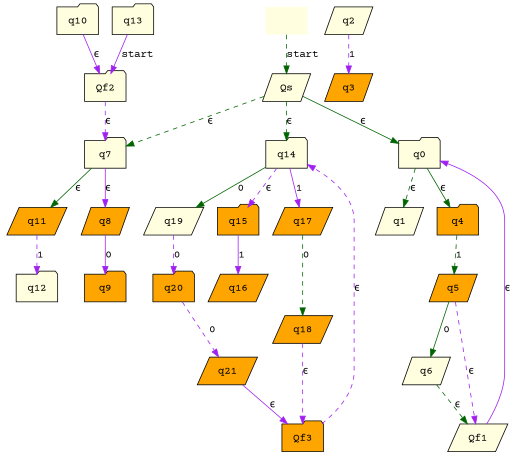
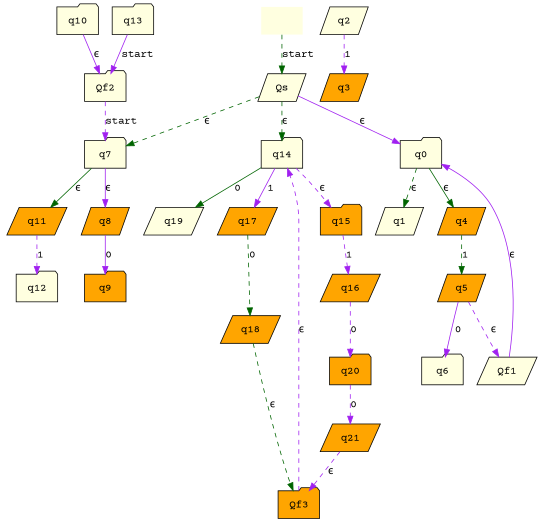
(347, 118) -> (345, 118)
(108, 121) -> (121, 121)
(458, 221) -> (462, 221)
(174, 251) -> (350, 326)
(238, 251) -> (345, 251)
(441, 326) -> (452, 326)
(426, 371) -> (442, 371)
(303, 380) -> (270, 414)
(450, 401) -> none
(262, 402) -> (327, 468)
